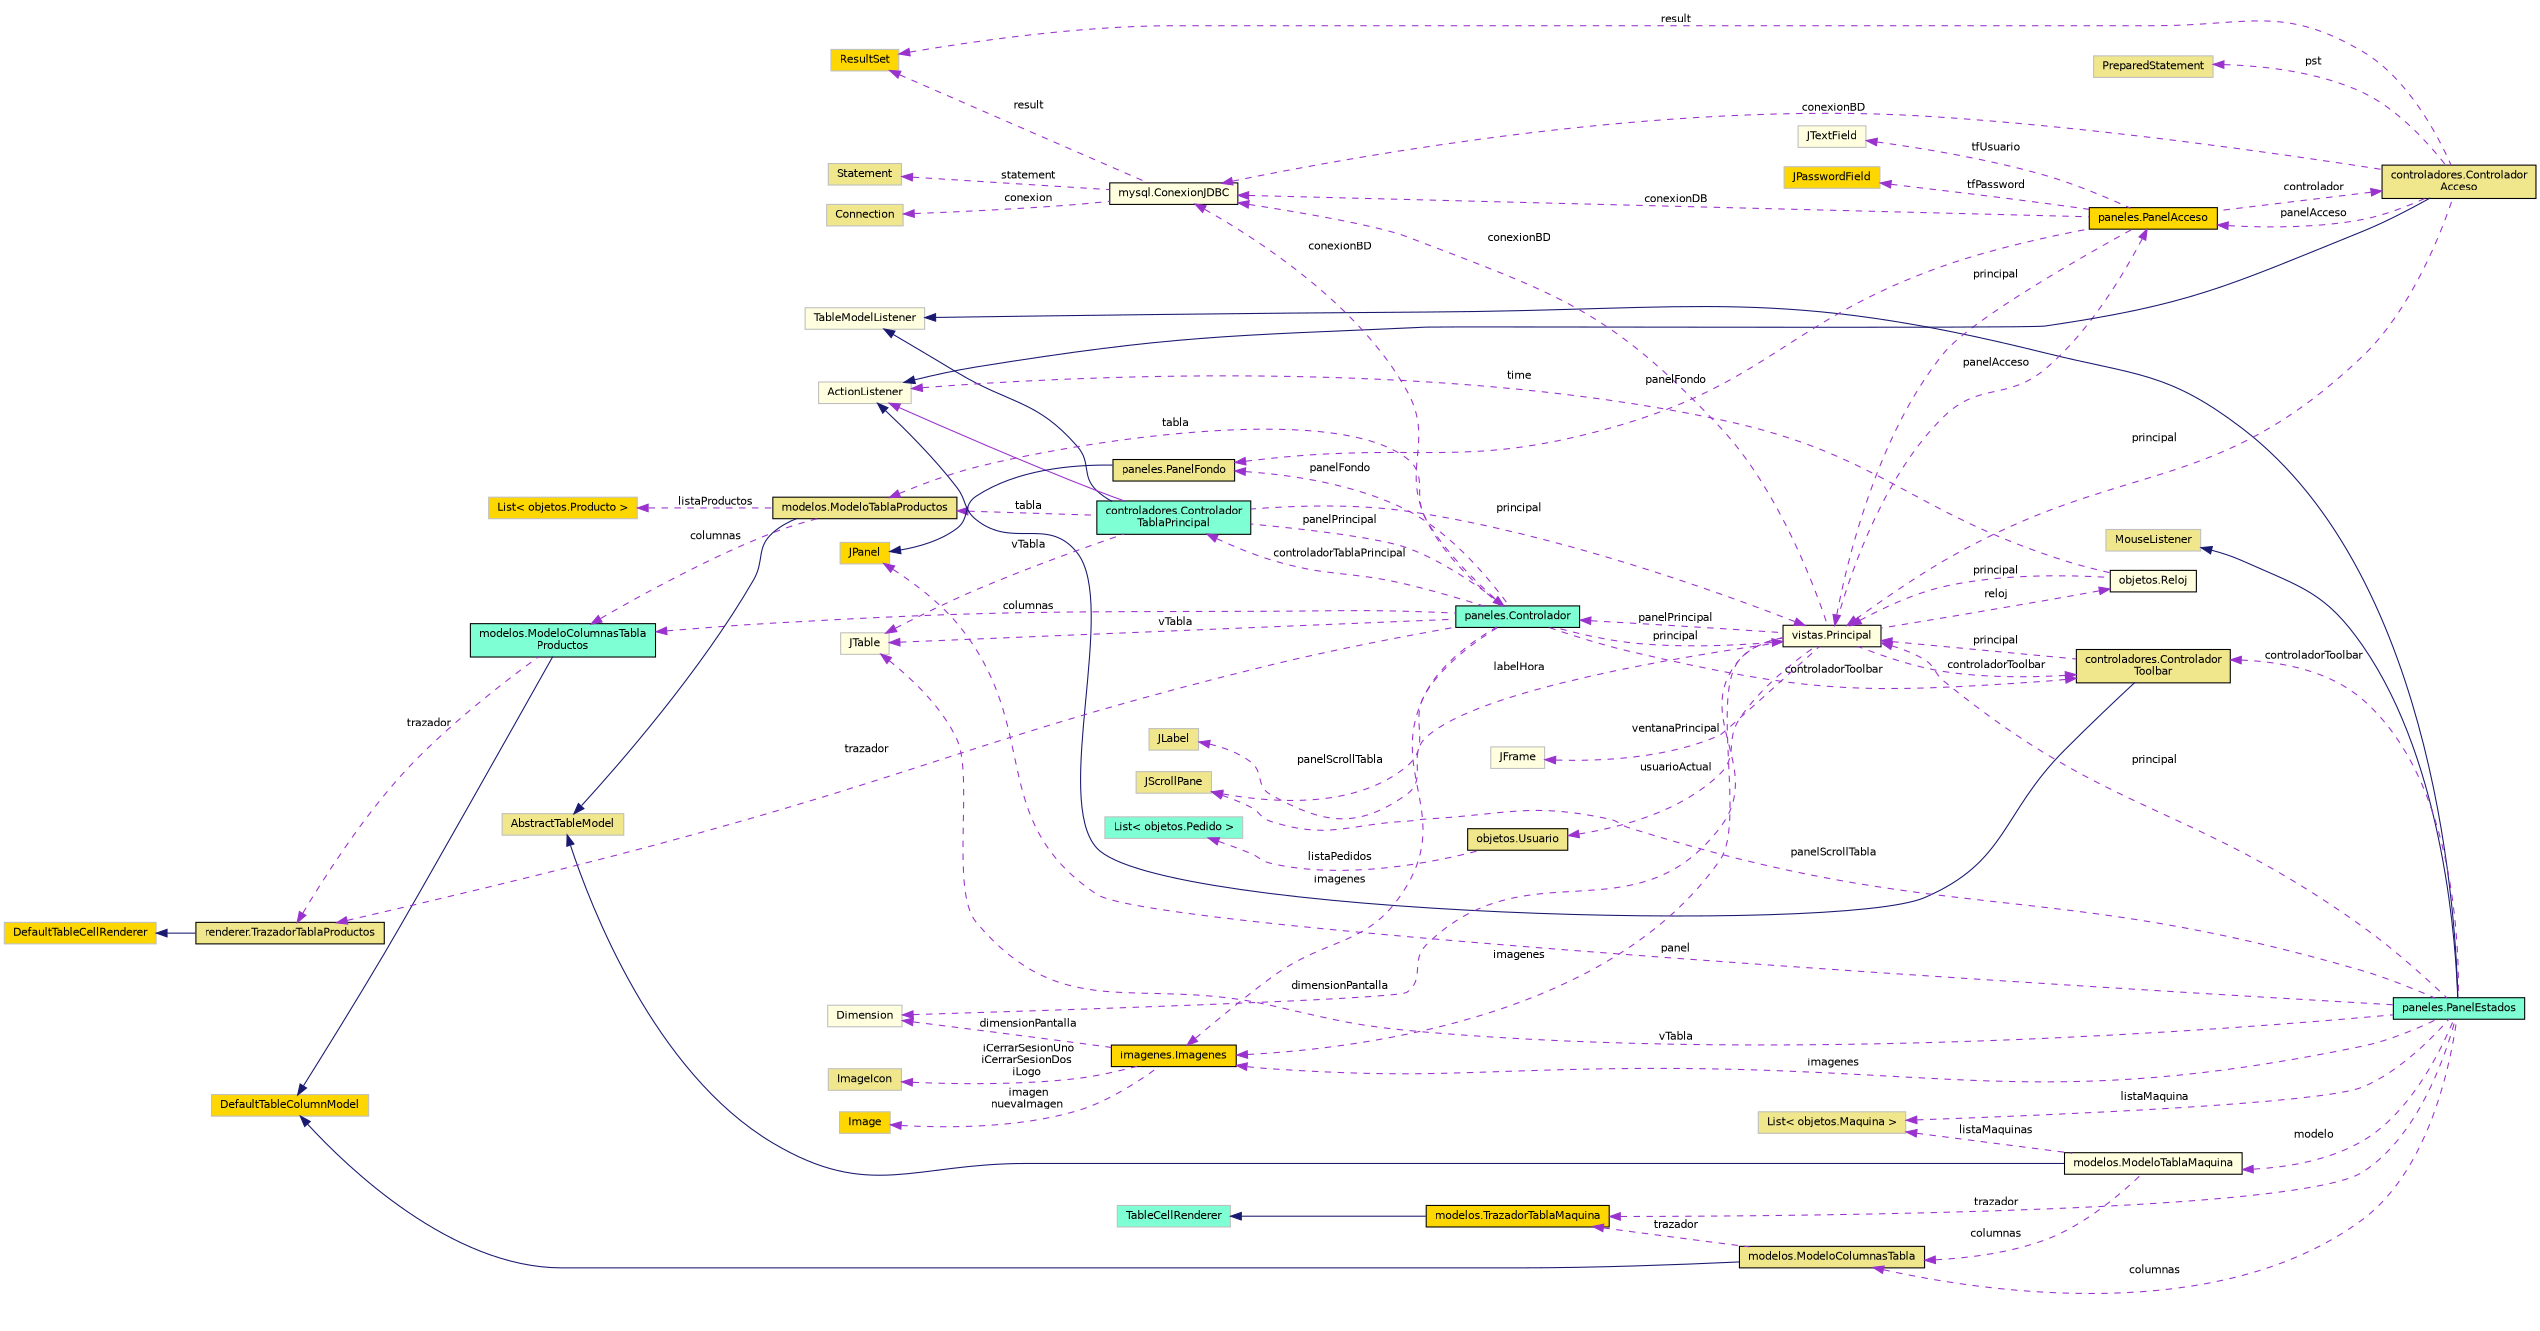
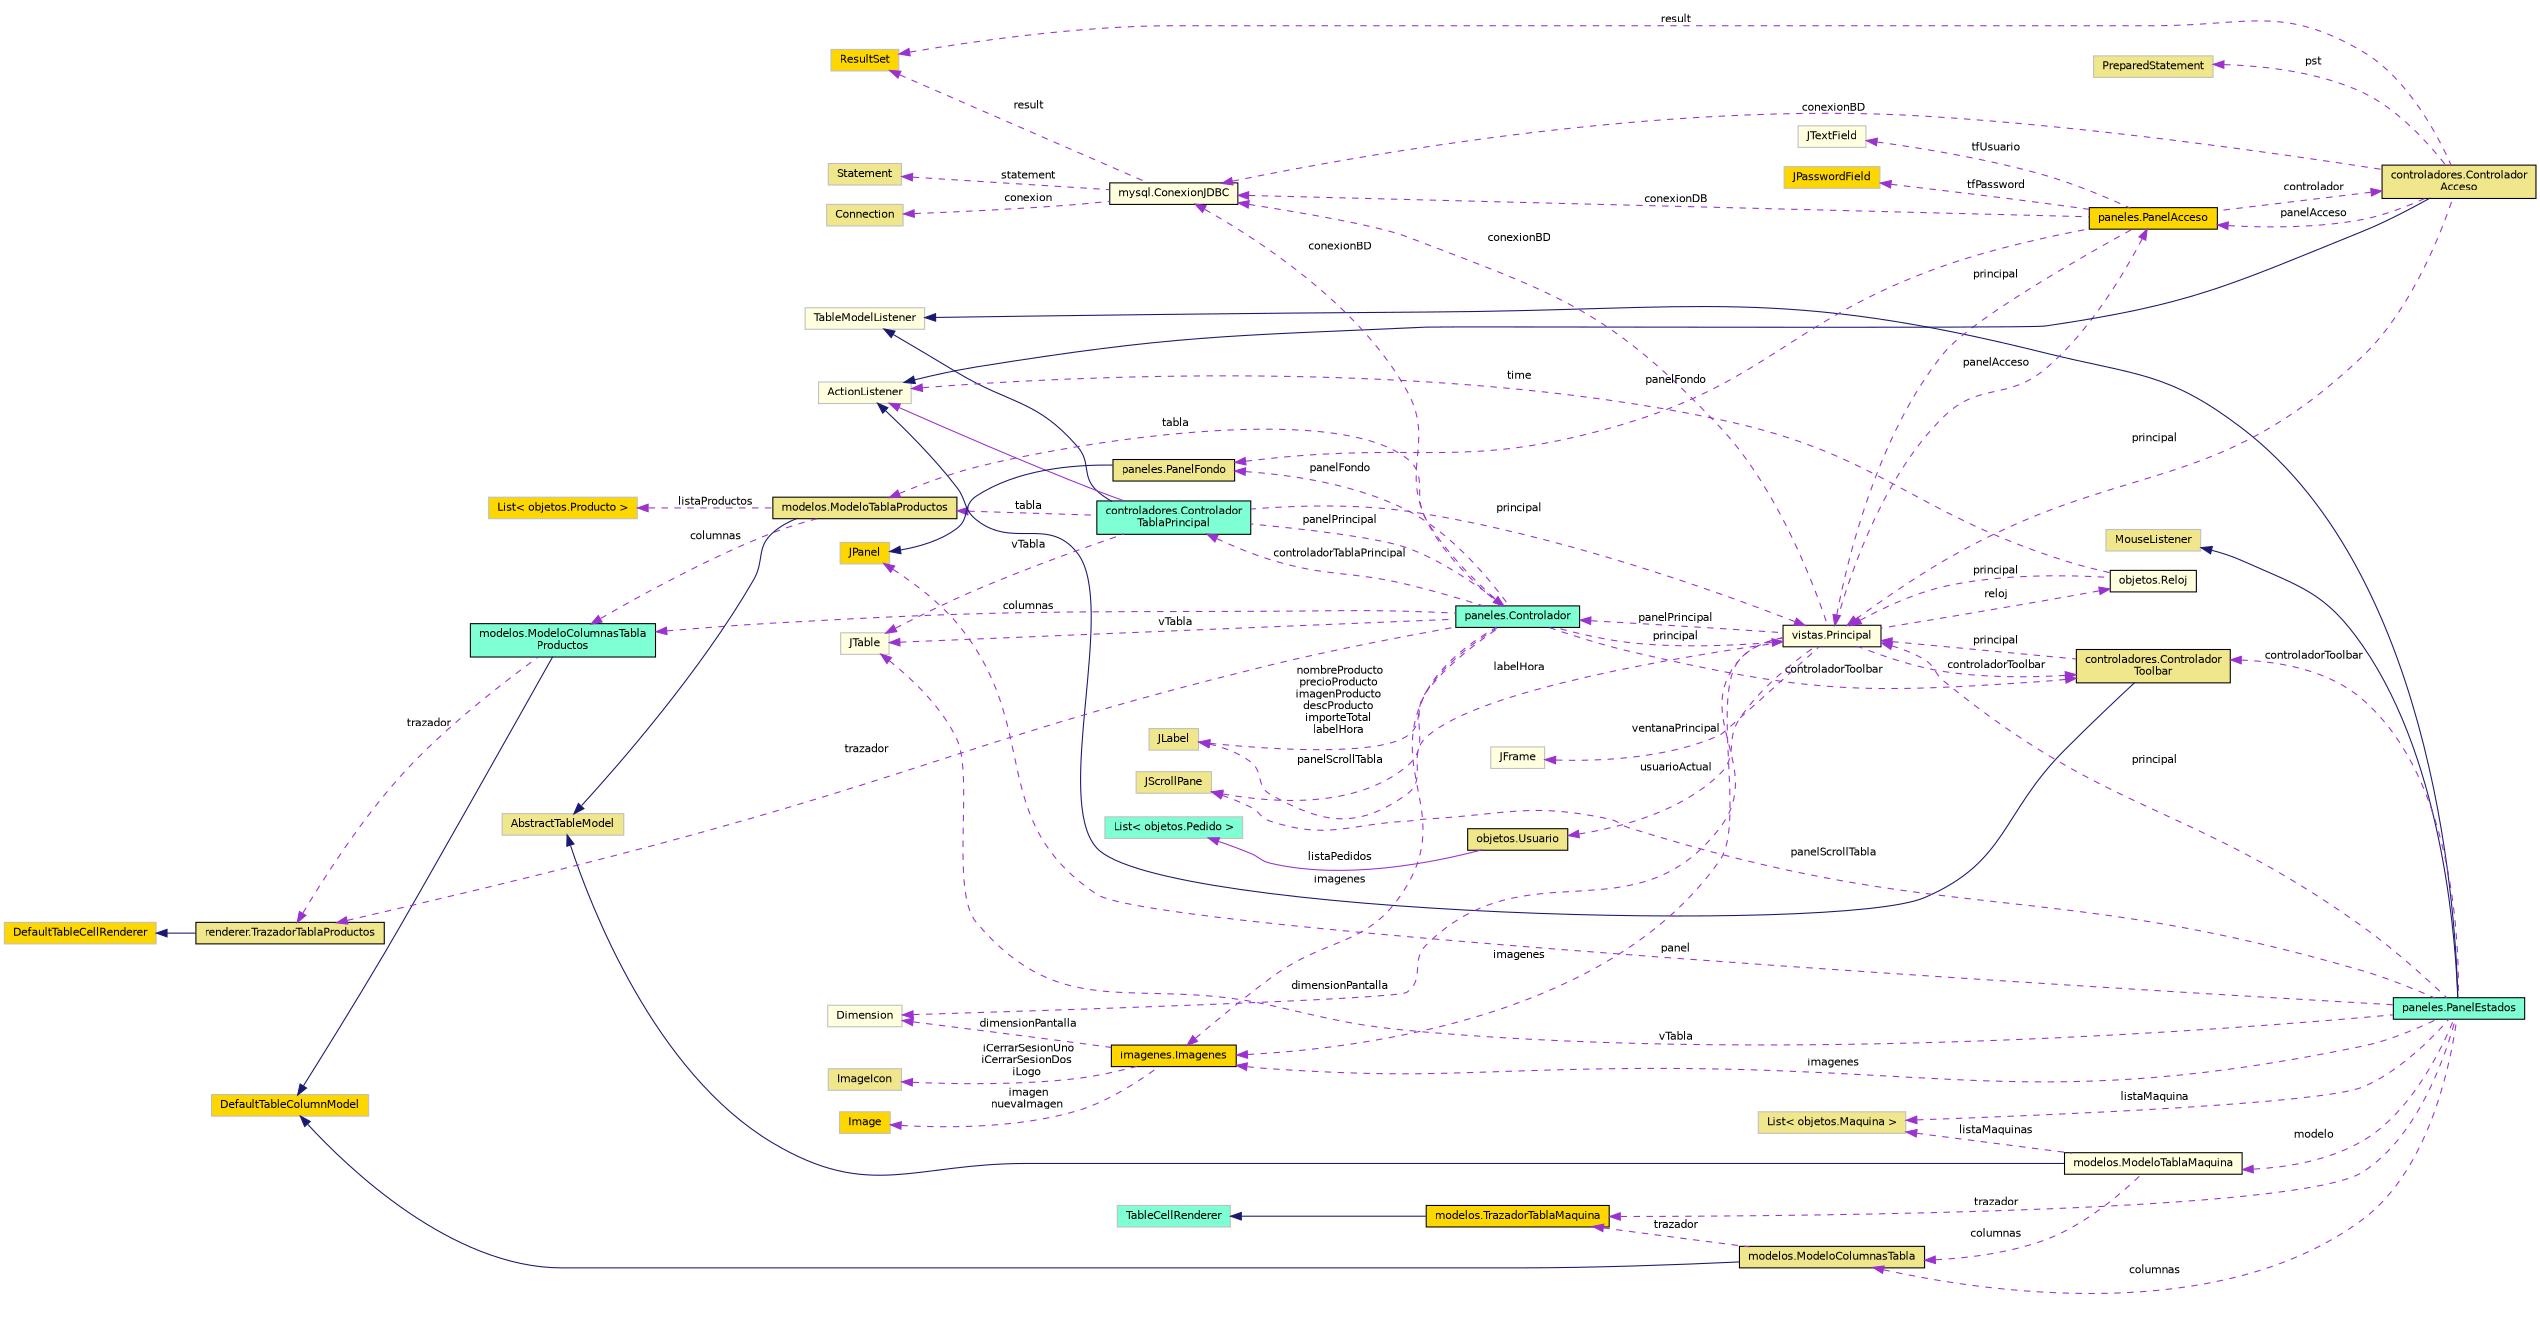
none -> (1383, 744)
(1349, 870) -> (1349, 870)
